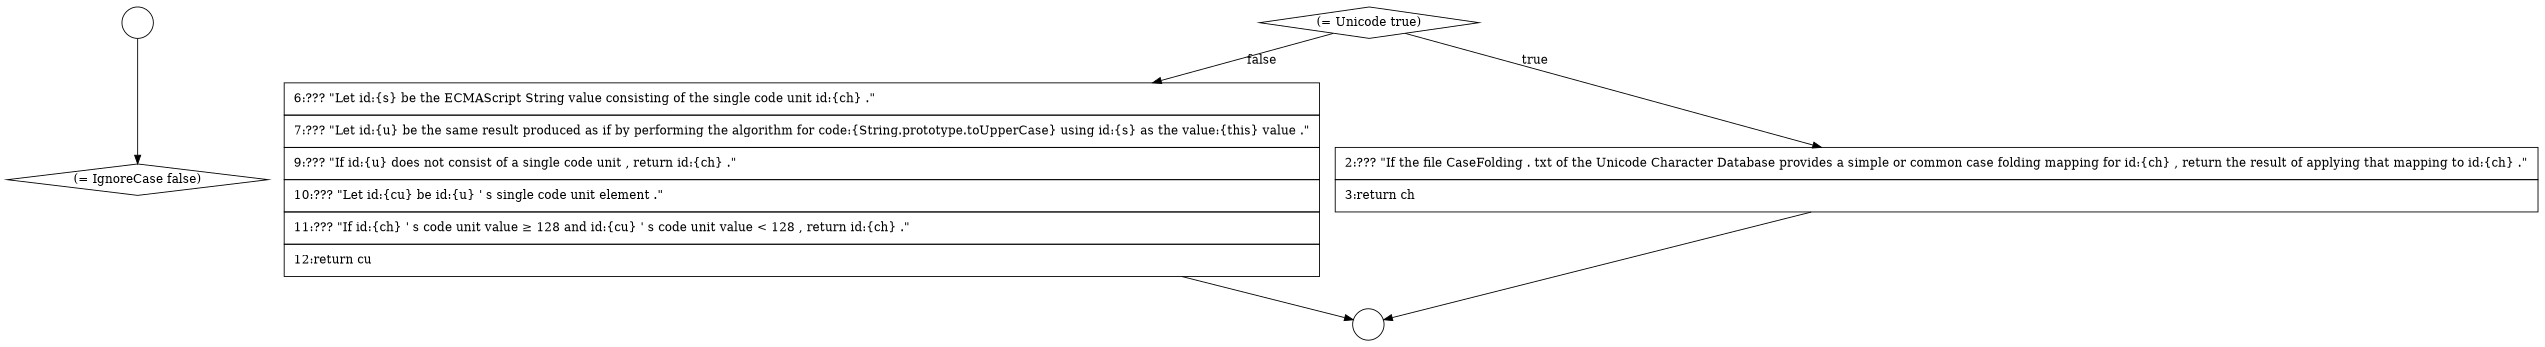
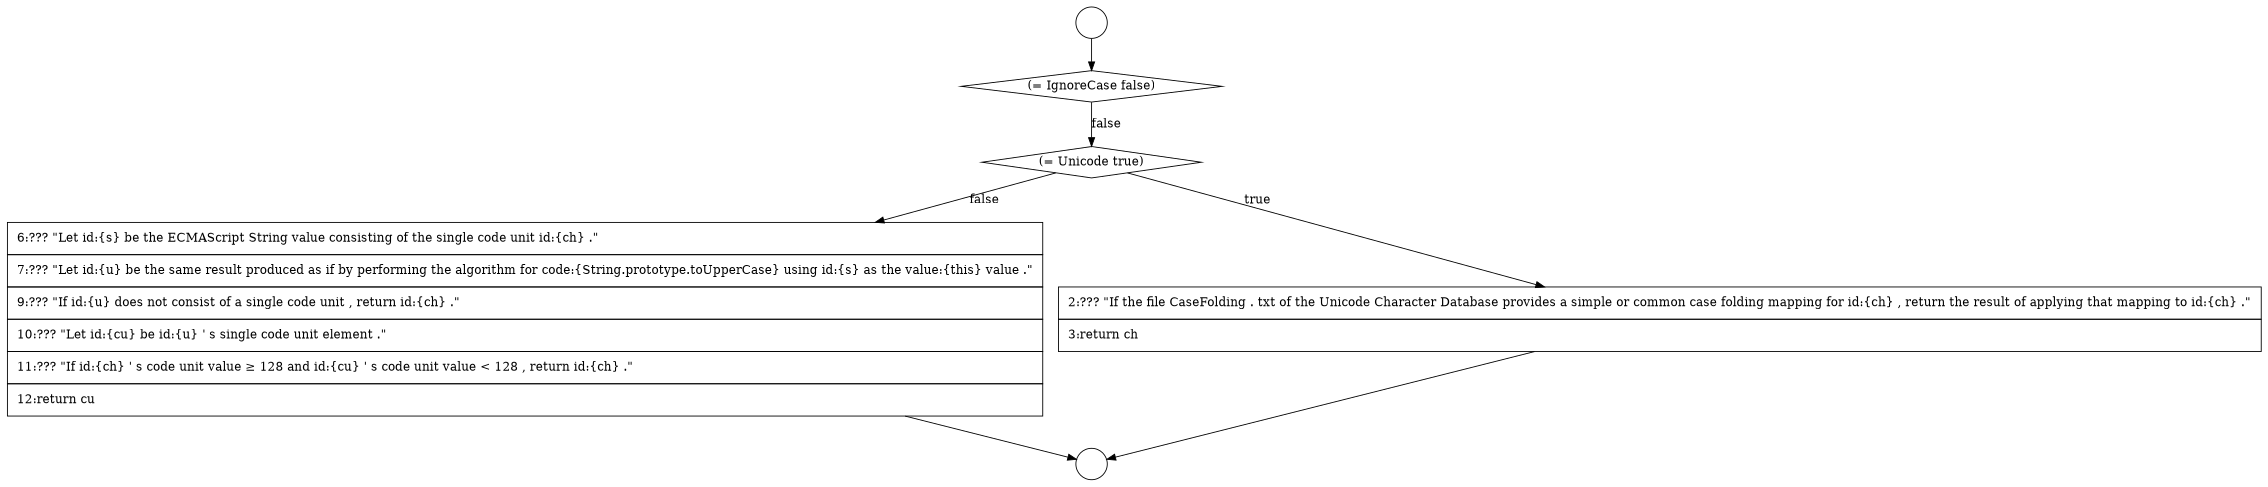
none -> (1092, 120)
